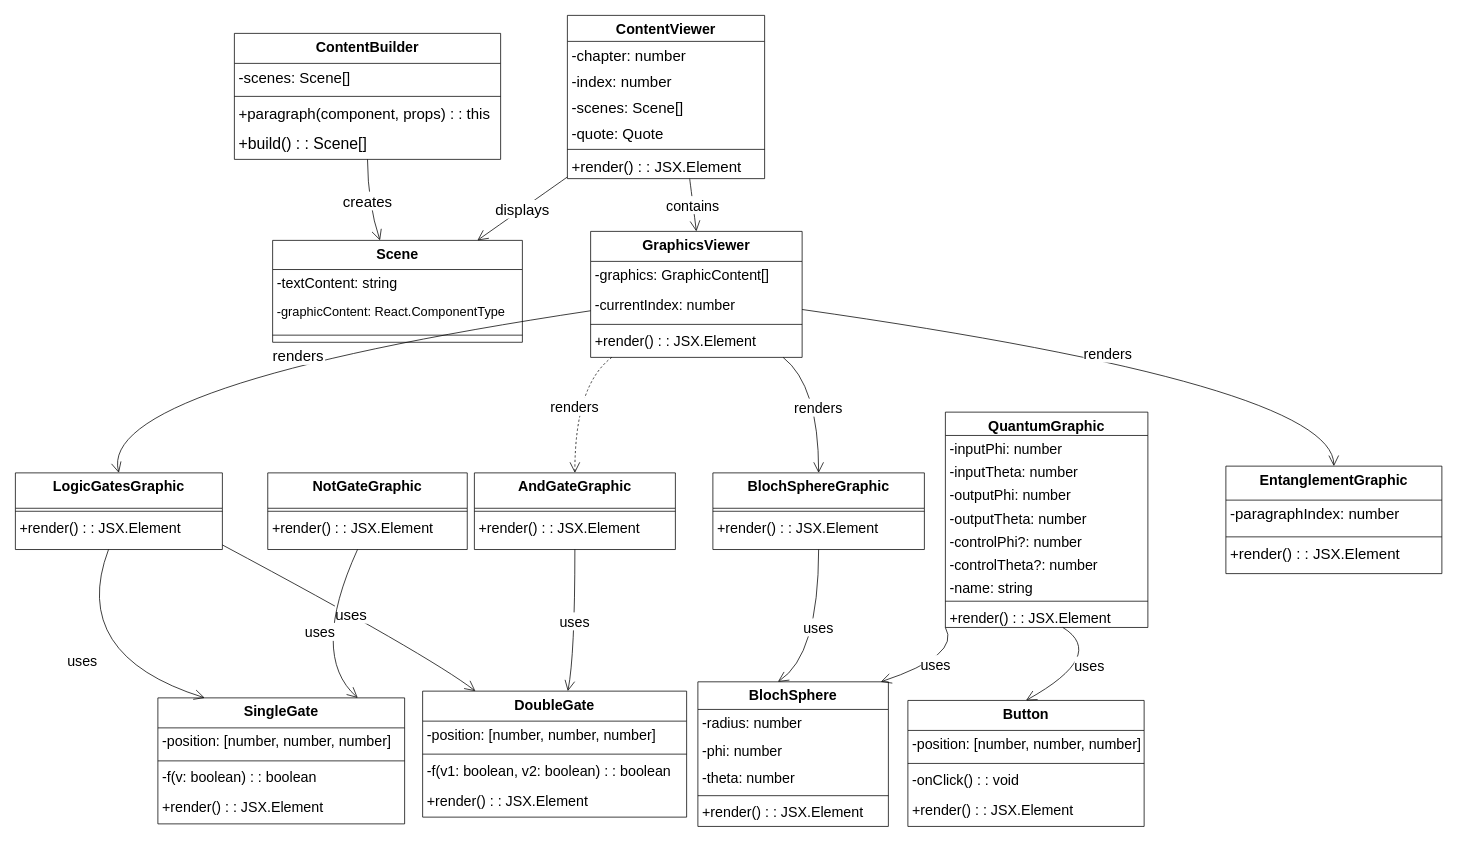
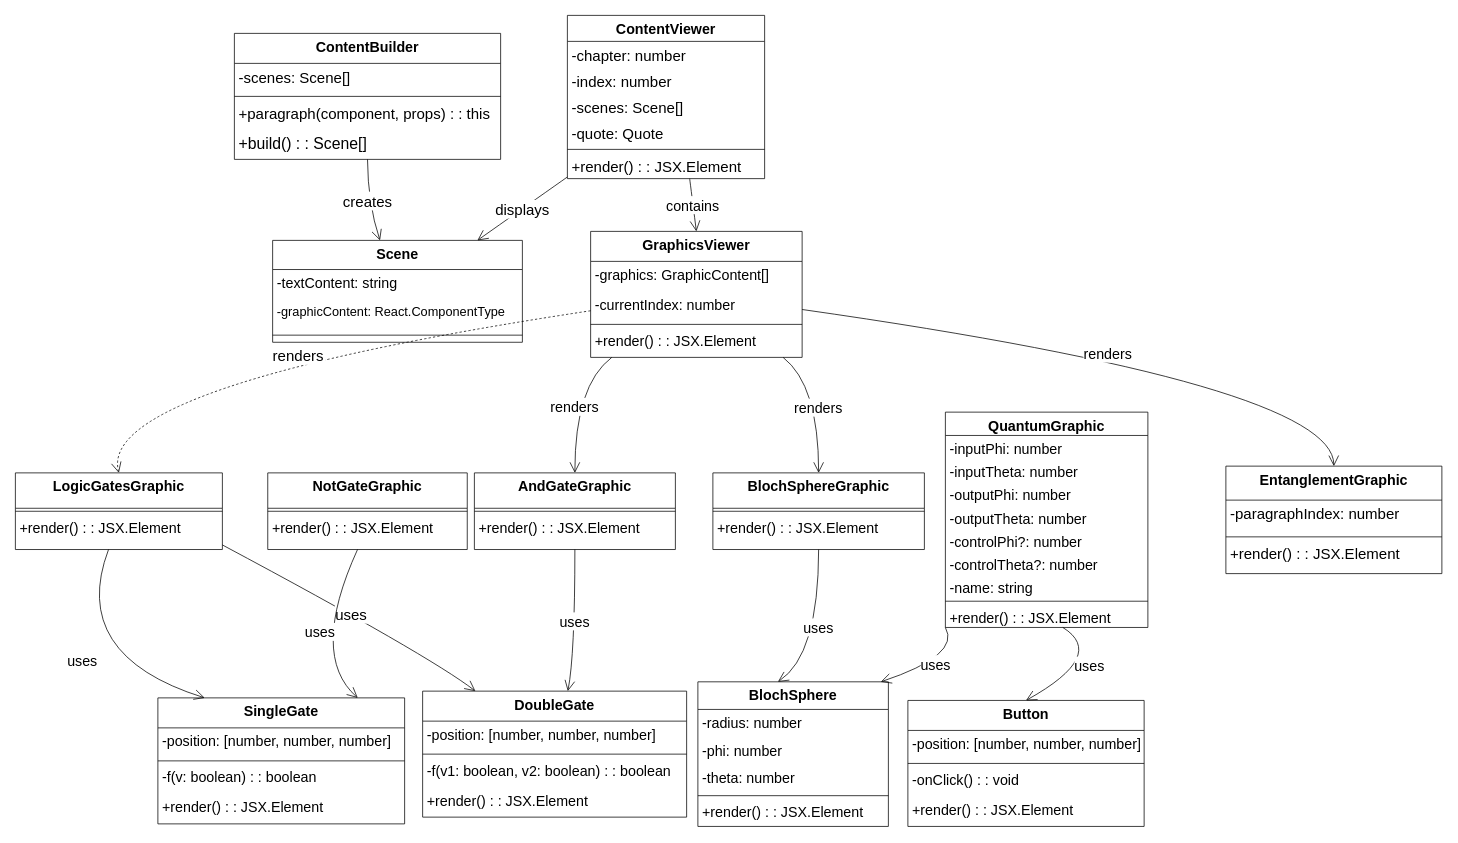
(198, 398) -> (198, 398)
(576, 442) -> (576, 442)
